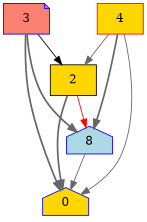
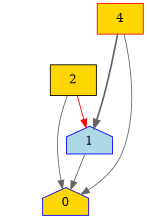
(26, 19) -> none
(99, 46) -> none
(58, 138) -> (58, 138)
(90, 142) -> (90, 142)
